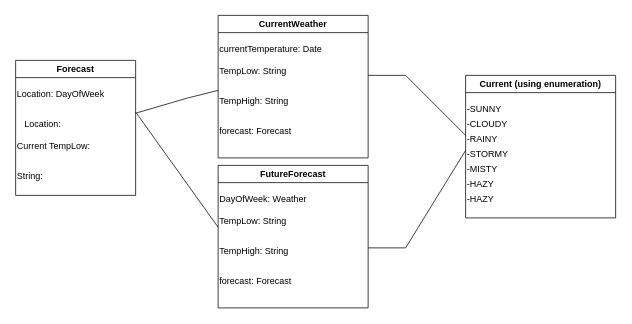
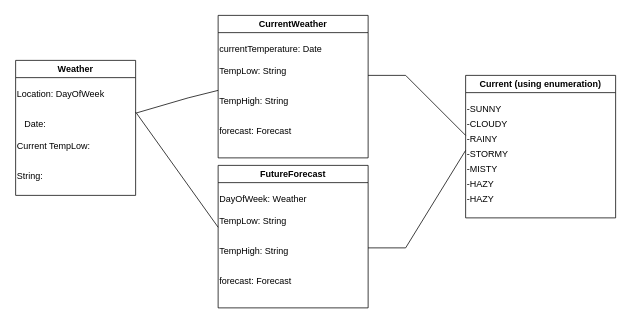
(75, 69) -> (75, 69)
(45, 124) -> (36, 124)
